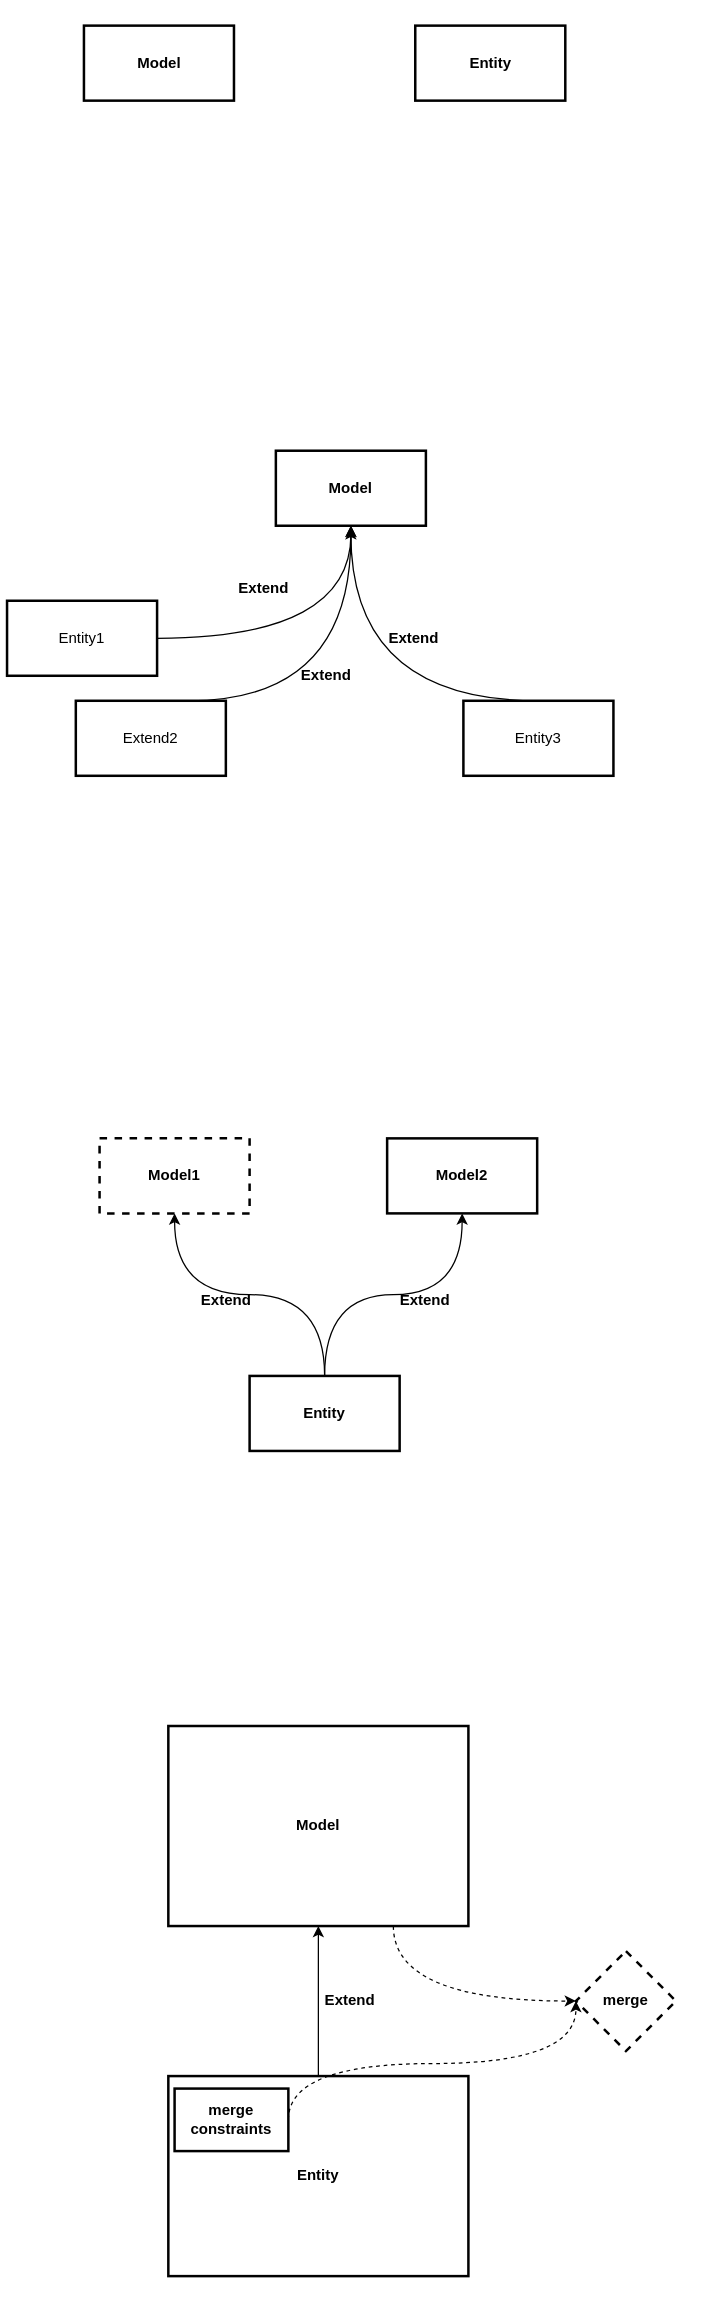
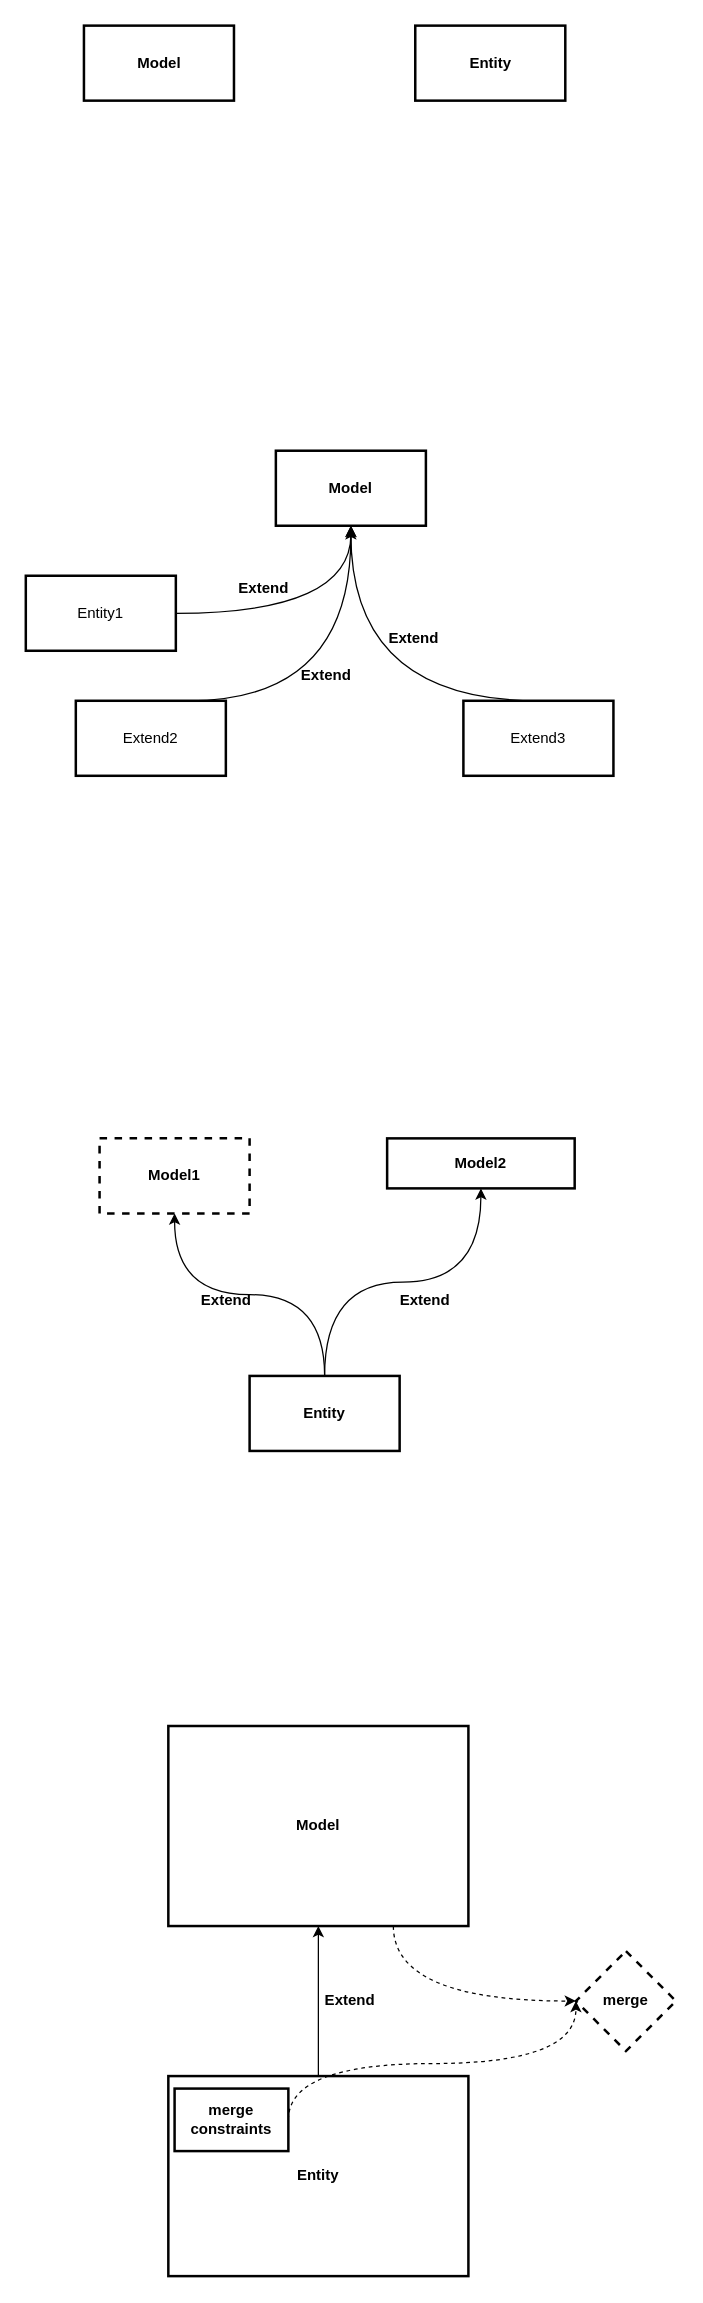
(82, 638) -> (101, 613)
(538, 738) -> (538, 738)
(462, 1176) -> (481, 1163)
